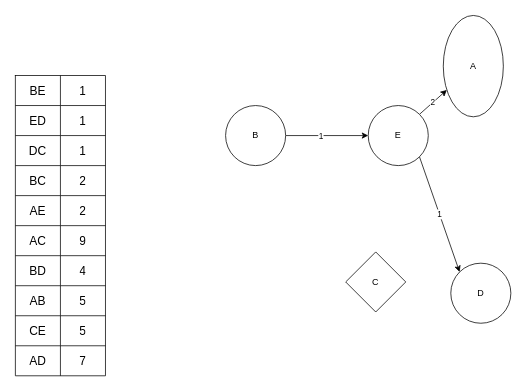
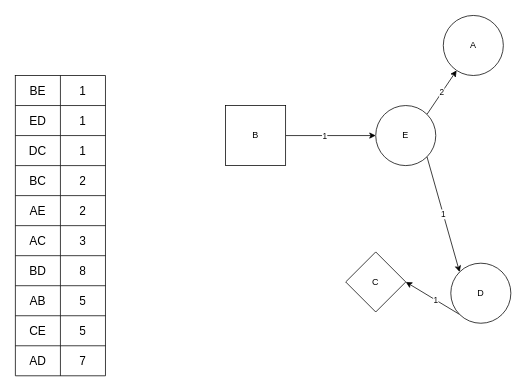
(473, 66) -> (473, 45)
(255, 135) -> (255, 135)
(398, 135) -> (405, 135)
(83, 240) -> (83, 240)
(83, 270) -> (83, 270)
none -> (434, 299)
